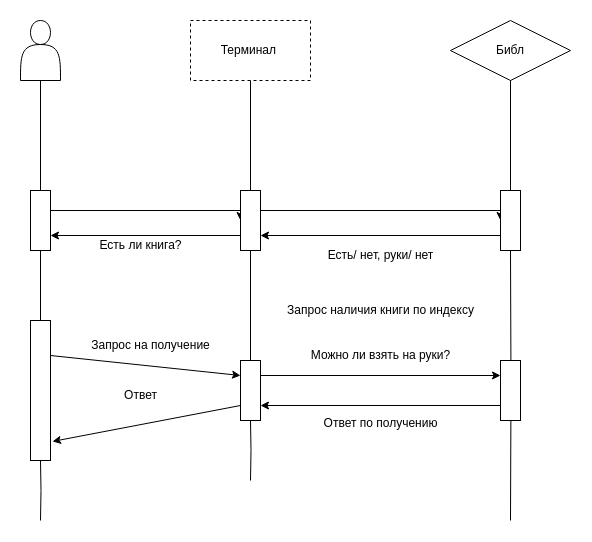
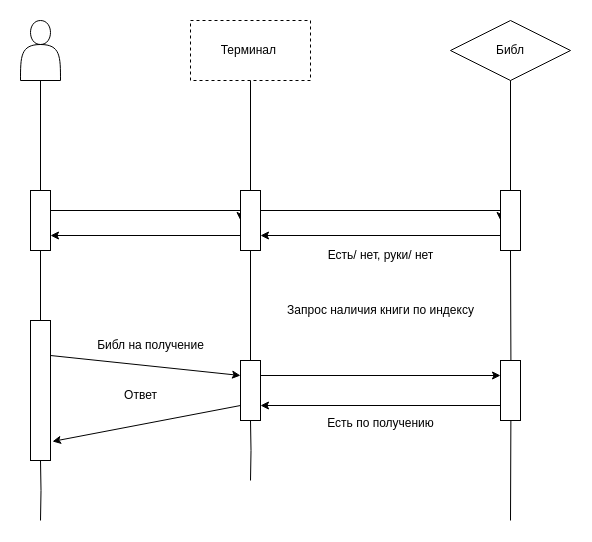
(141, 246) -> none
(151, 346) -> (151, 346)
(381, 356) -> none
(381, 424) -> (381, 424)
